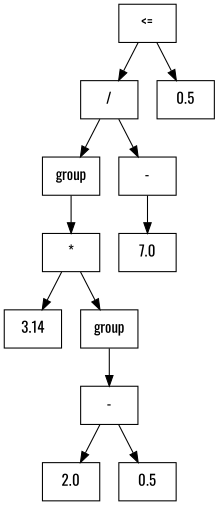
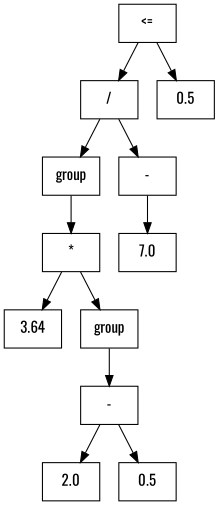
(33, 329) -> (33, 329)
